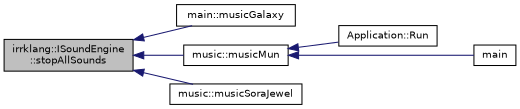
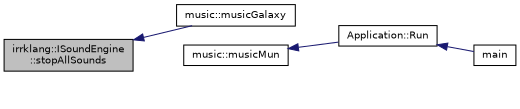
(236, 15) -> (236, 15)
(164, 55) -> none
(386, 55) -> (461, 49)
(236, 94) -> none
